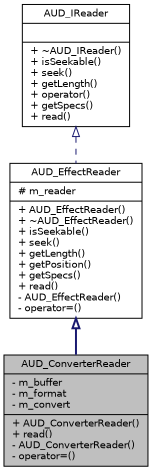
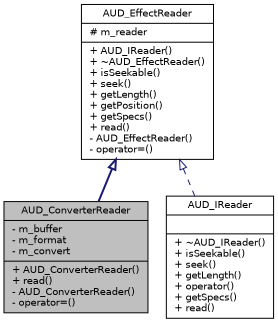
(76, 150) -> (189, 182)
(72, 210) -> (131, 51)
